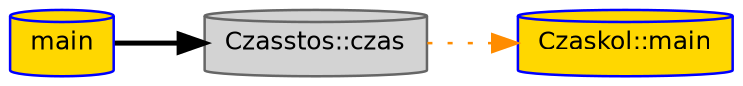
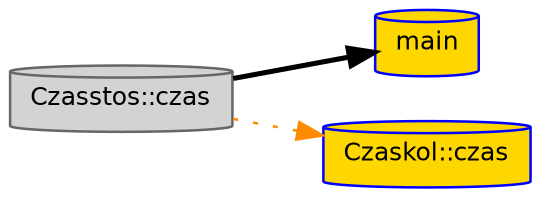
(147, 43) -> (291, 68)
(625, 43) -> (427, 154)
